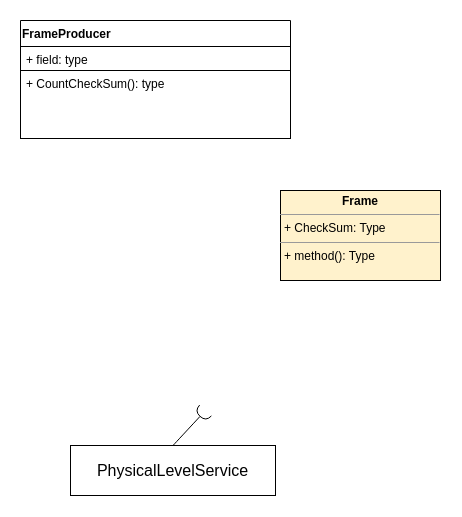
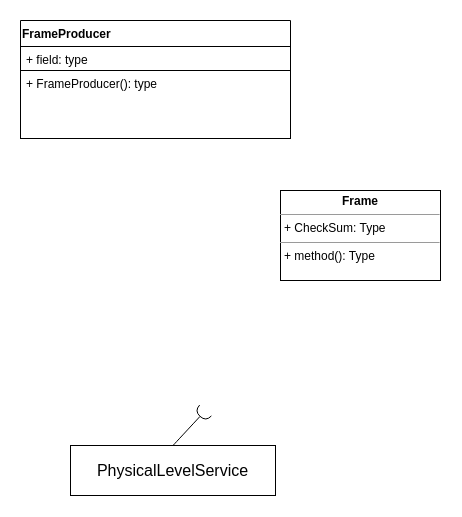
(99, 85) -> (99, 85)
(361, 236) -> (361, 236)
